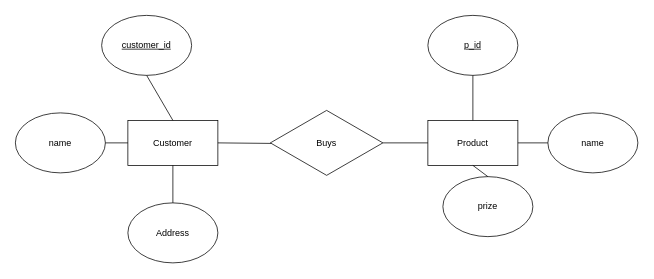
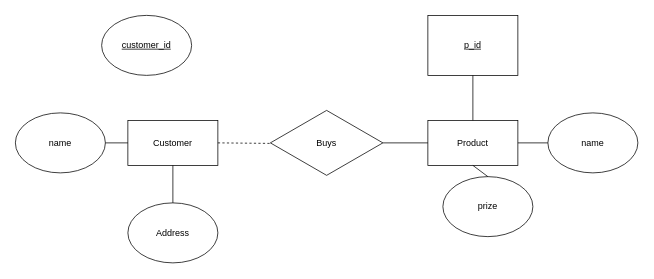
(473, 45) -> (473, 45)
(160, 98) -> none
(244, 143) -> (244, 143)
